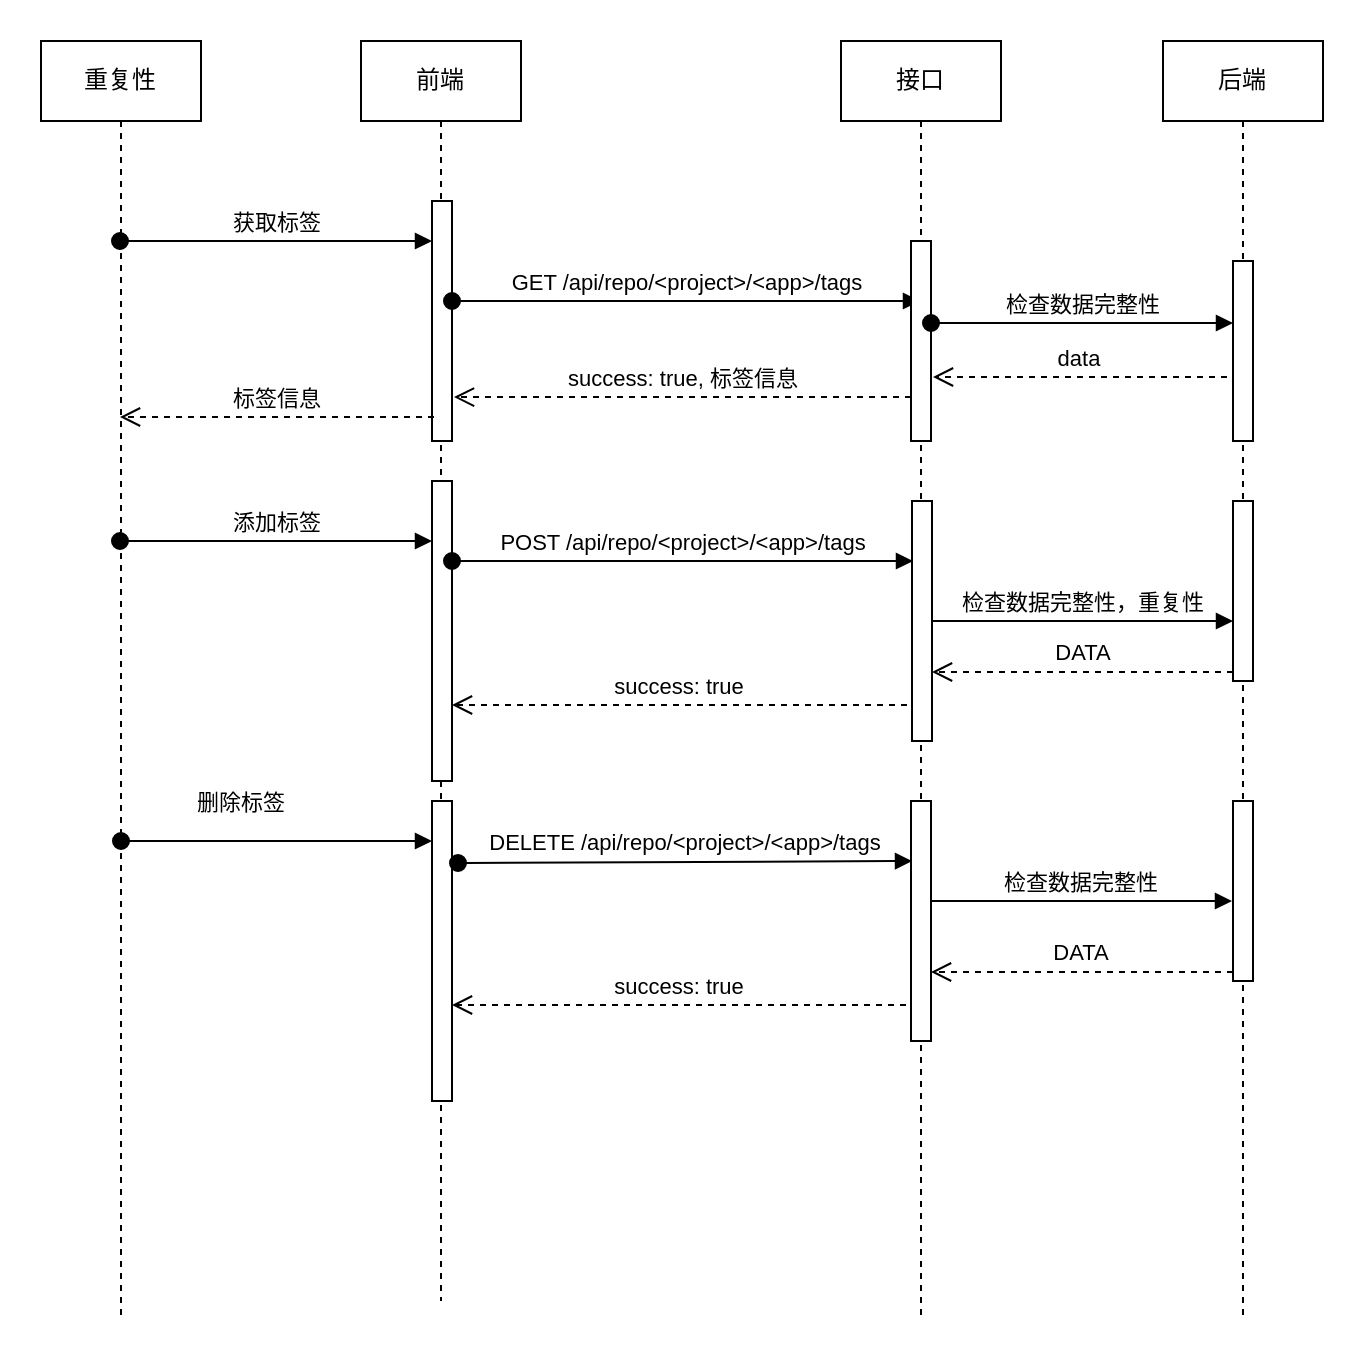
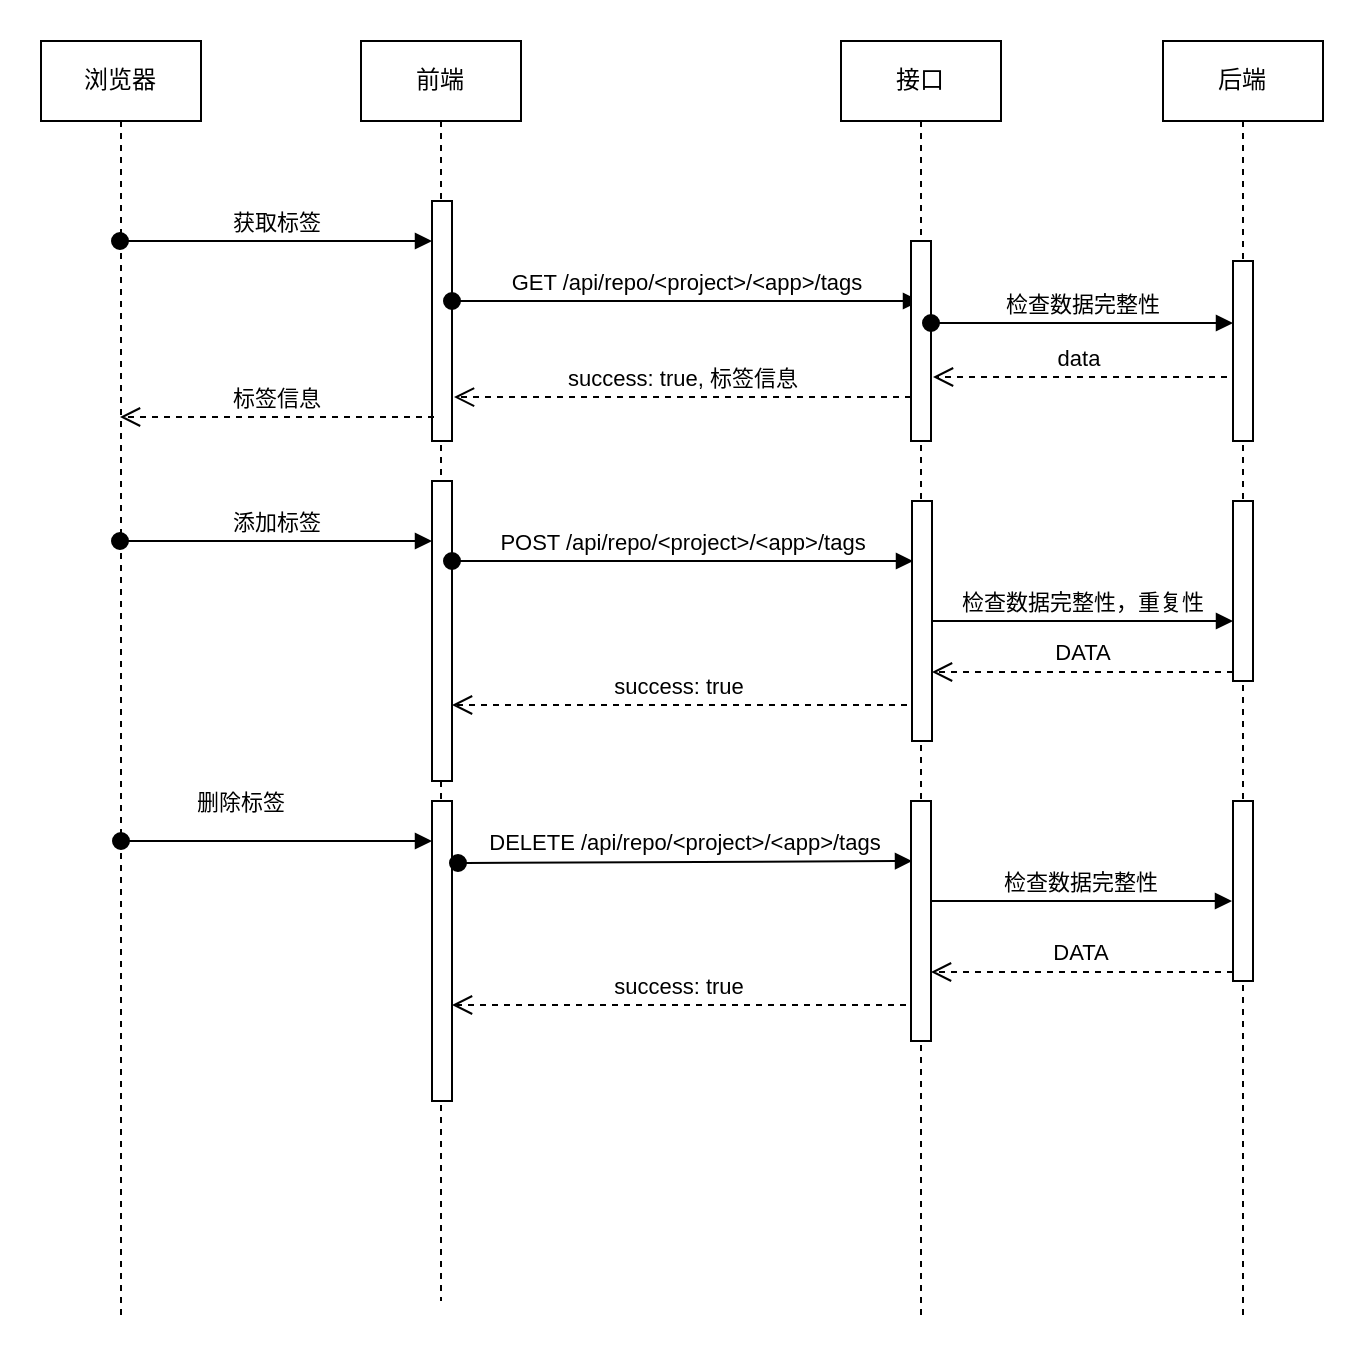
(121, 81) -> (121, 81)
